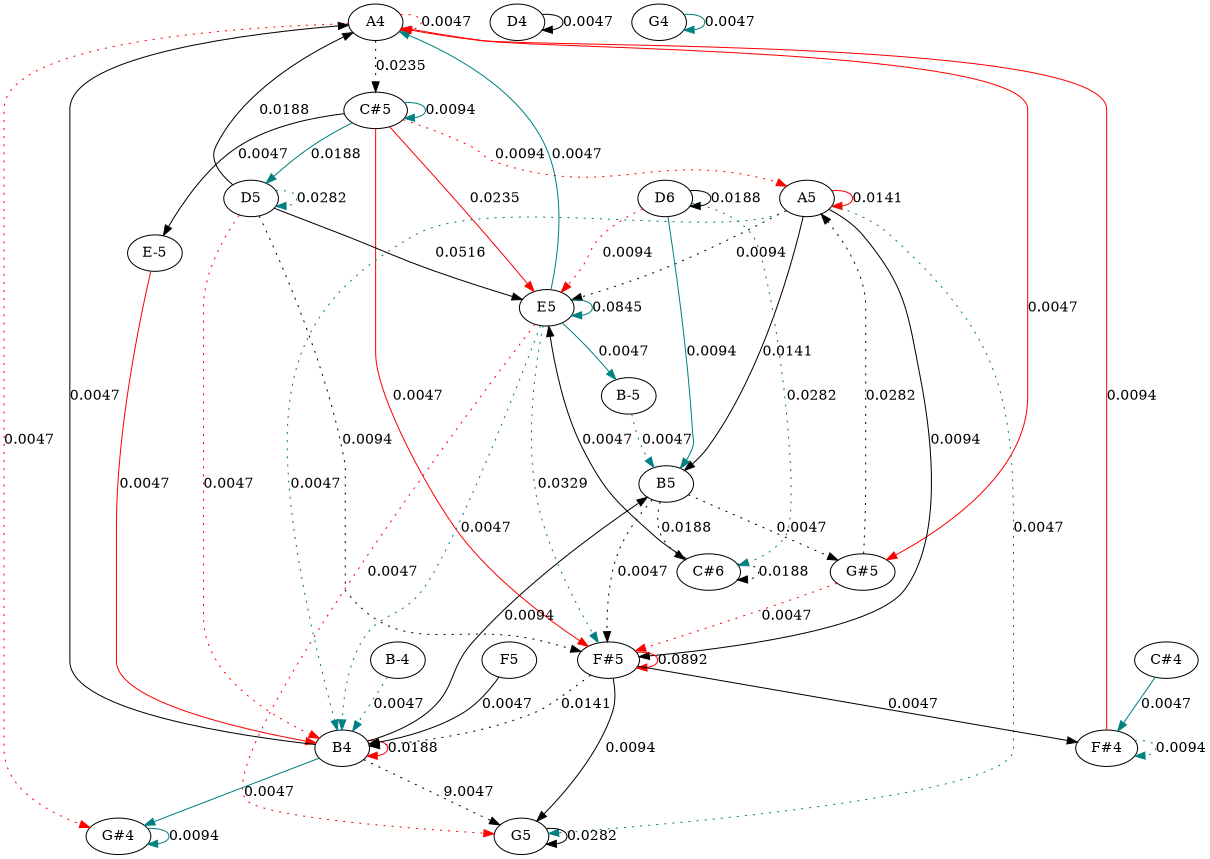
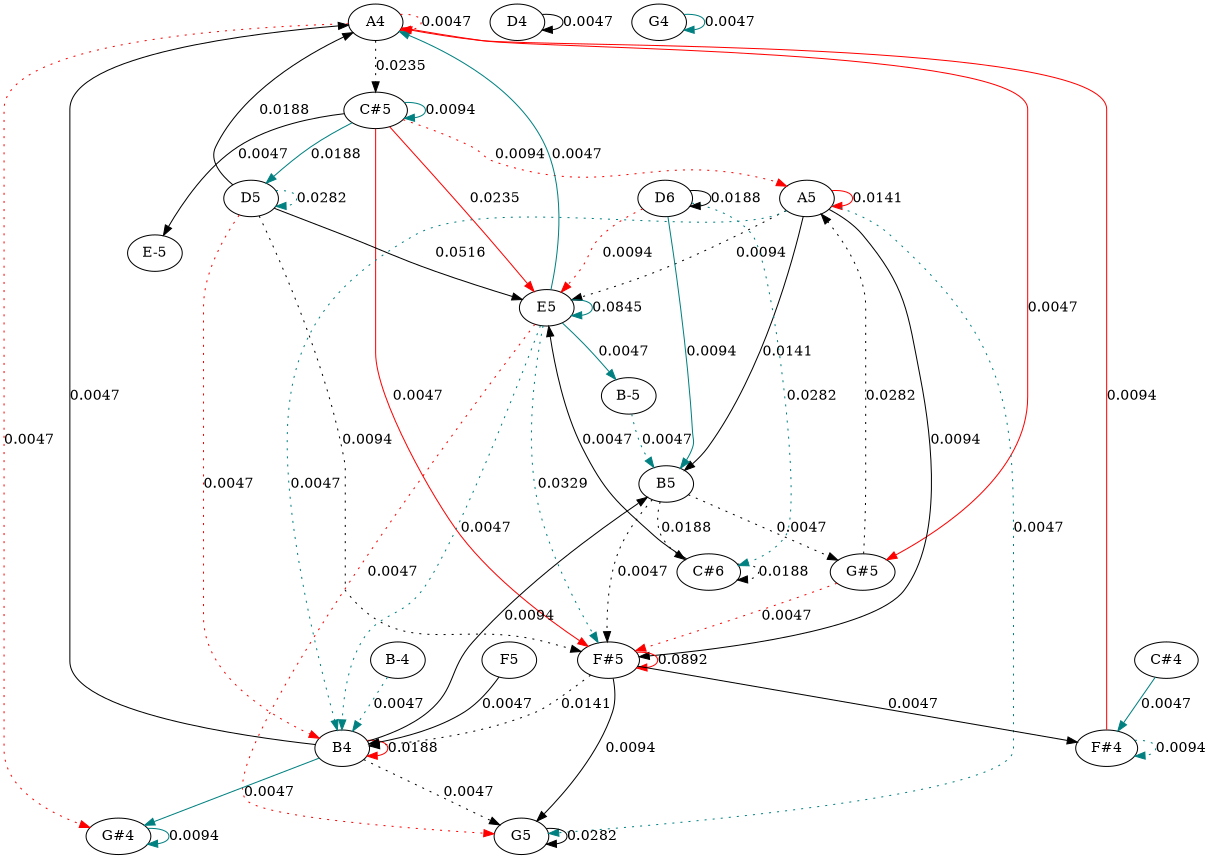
(116, 571) -> none
(469, 792) -> (469, 792)
